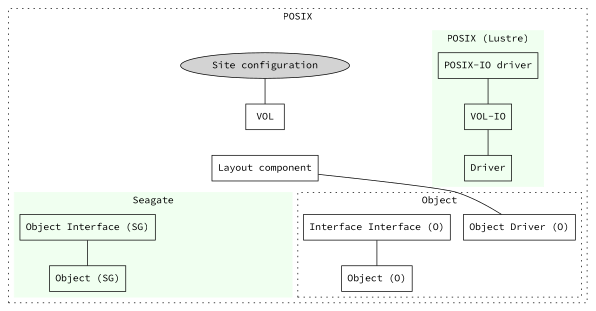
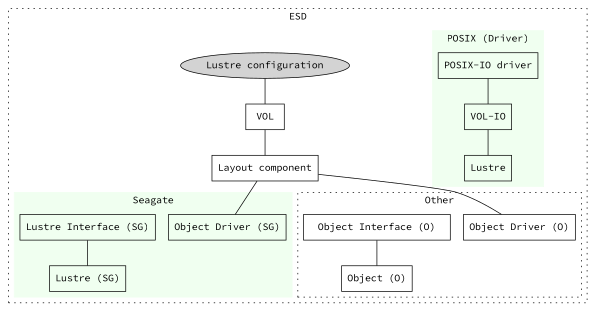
(298, 17) -> (298, 17)
(488, 39) -> (488, 39)
(265, 66) -> (265, 66)
none -> (265, 143)
(488, 168) -> (488, 168)
(440, 201) -> (440, 201)
(88, 227) -> (88, 227)
none -> (227, 227)
(377, 227) -> (377, 227)
(88, 279) -> (88, 279)
